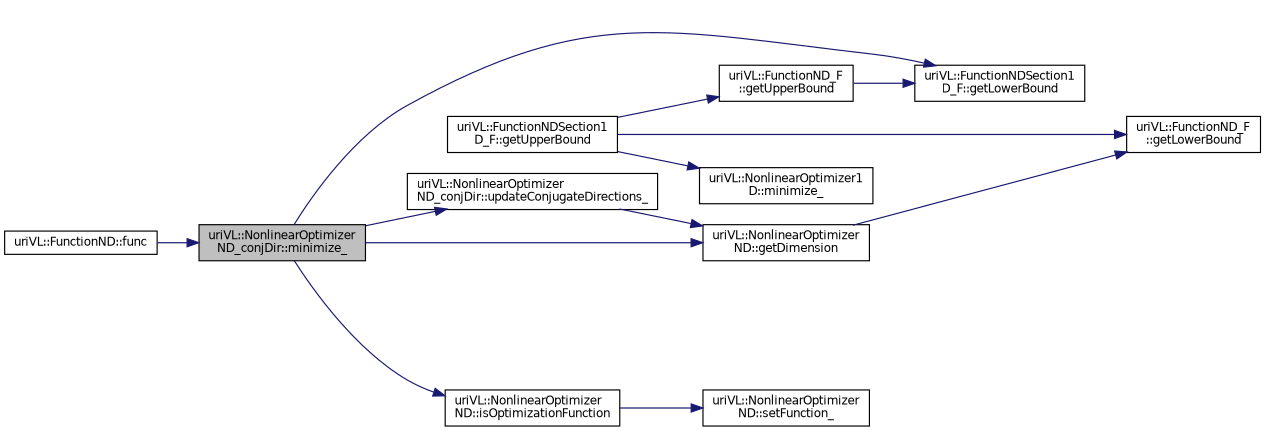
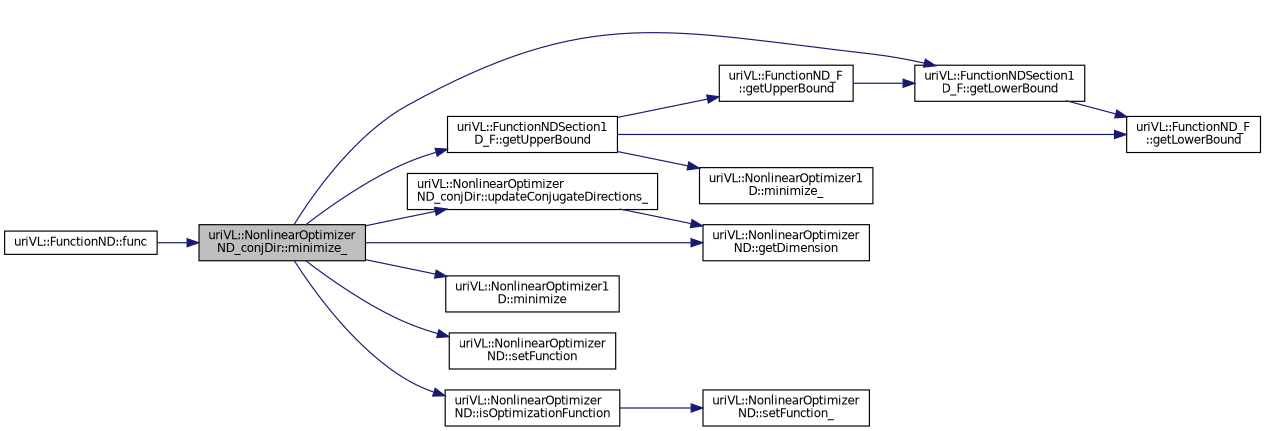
none -> (367, 183)
(984, 190) -> (1091, 107)
none -> (532, 294)
none -> (532, 351)
